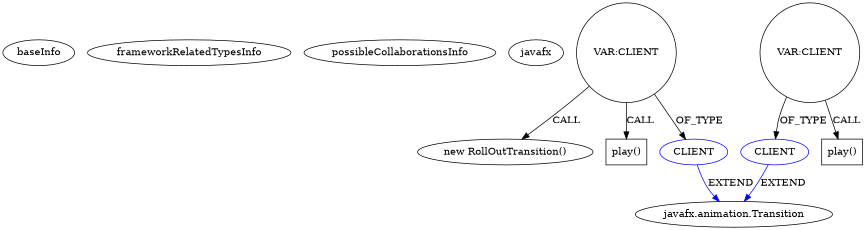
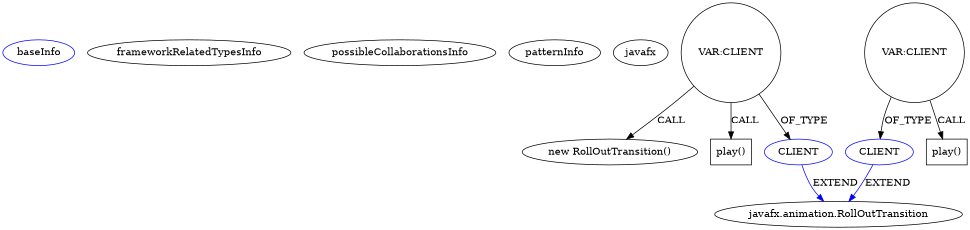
(39, 53) -> (39, 53)
none -> (555, 53)
(734, 214) -> (838, 214)
